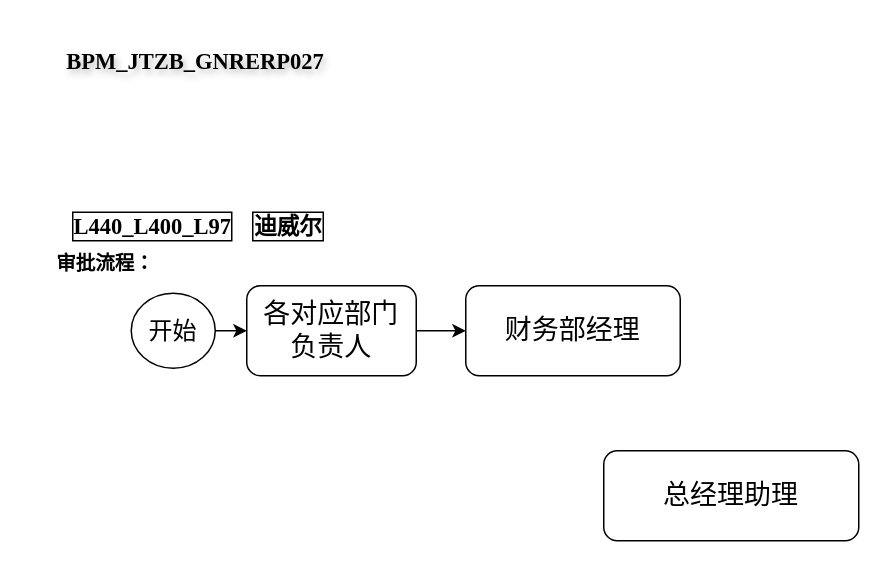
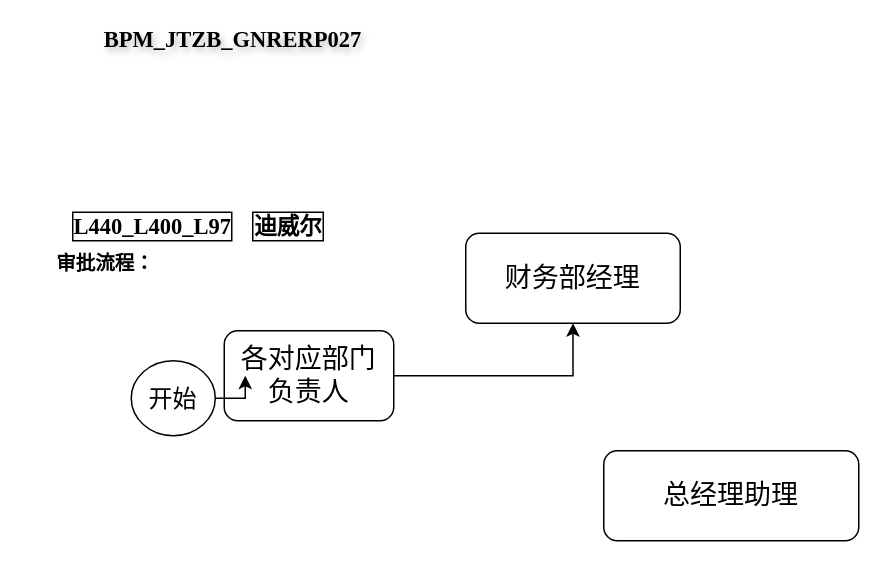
(196, 61) -> (233, 38)
(173, 331) -> (173, 398)
(332, 331) -> (309, 376)
(573, 331) -> (573, 278)
